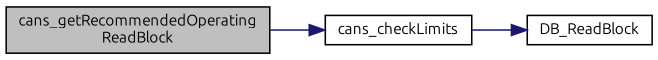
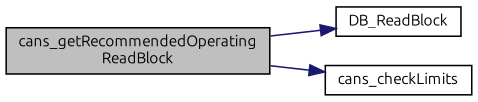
(492, 30) -> (296, 33)
